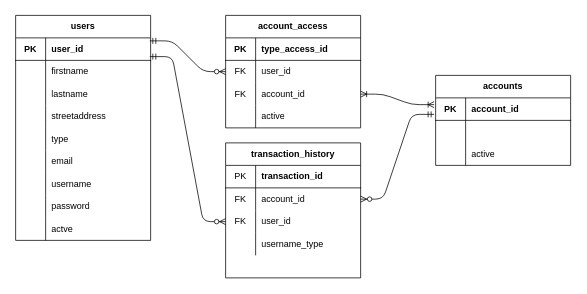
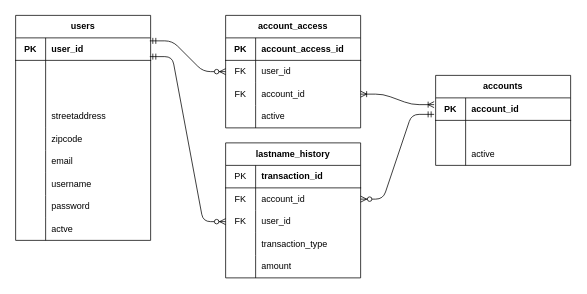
(295, 49) -> (303, 49)
(98, 72) -> none
(98, 94) -> none
(61, 139) -> (68, 139)
(293, 154) -> (293, 154)
(294, 244) -> (301, 244)
none -> (308, 267)
